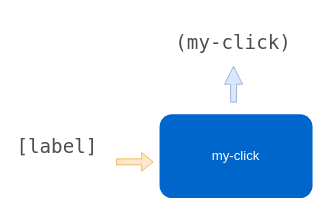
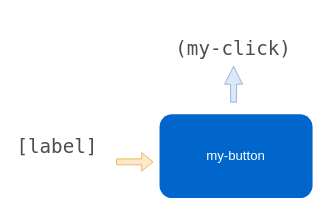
(234, 42) -> (234, 48)
(236, 156) -> (236, 156)
